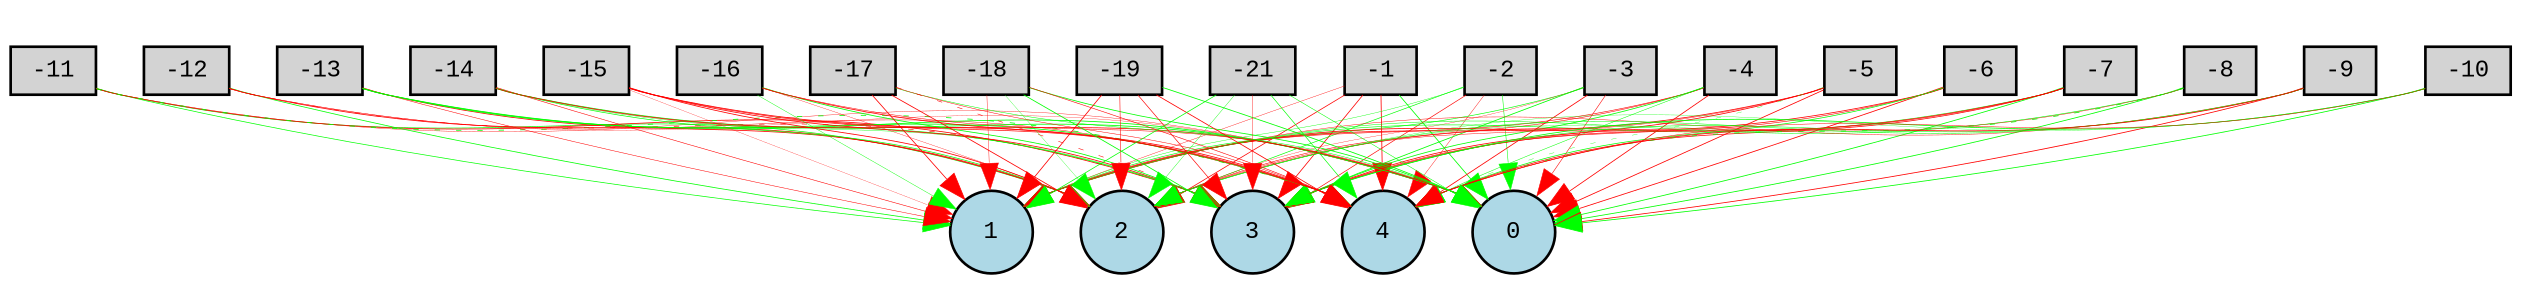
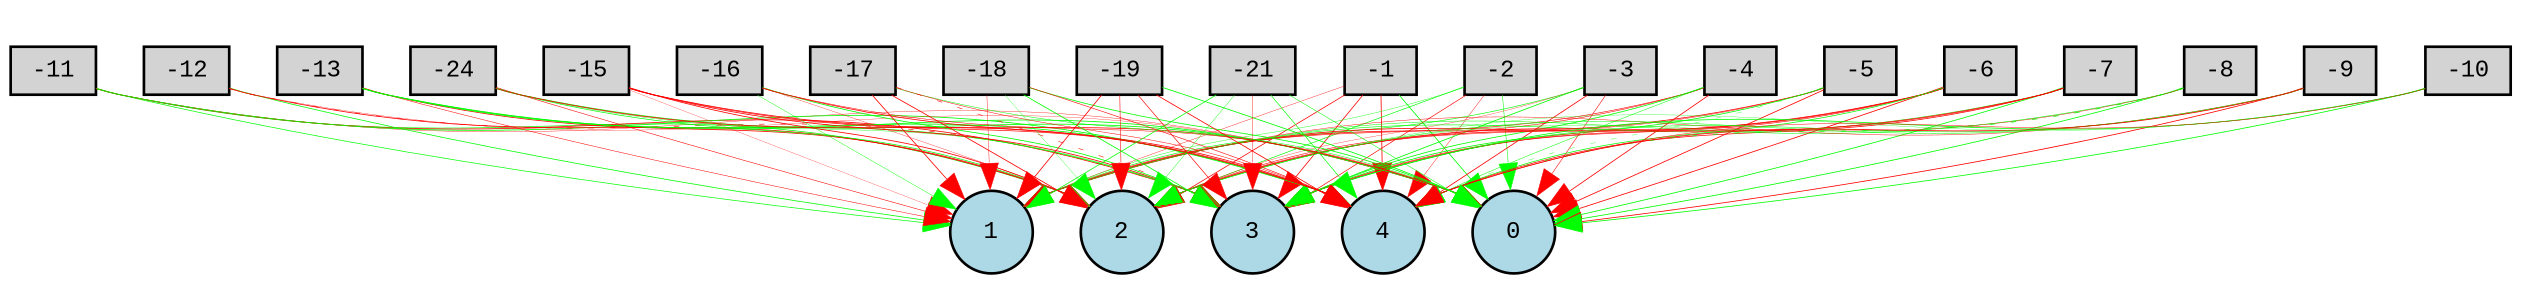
(453, 71) -> (453, 71)
(714, 120) -> (714, 120)
(780, 123) -> none
none -> (1559, 131)
(1565, 134) -> (1565, 134)
